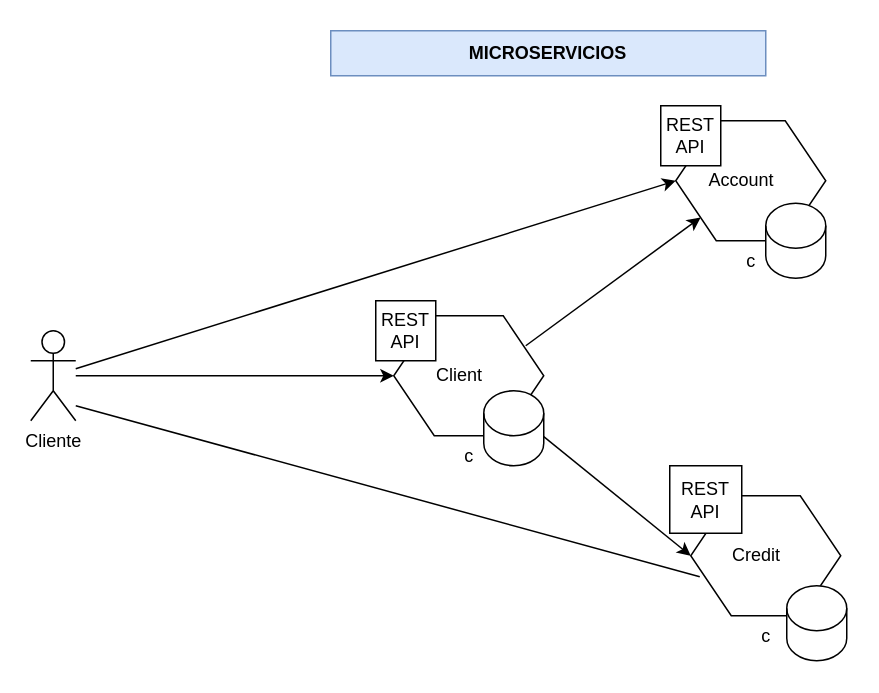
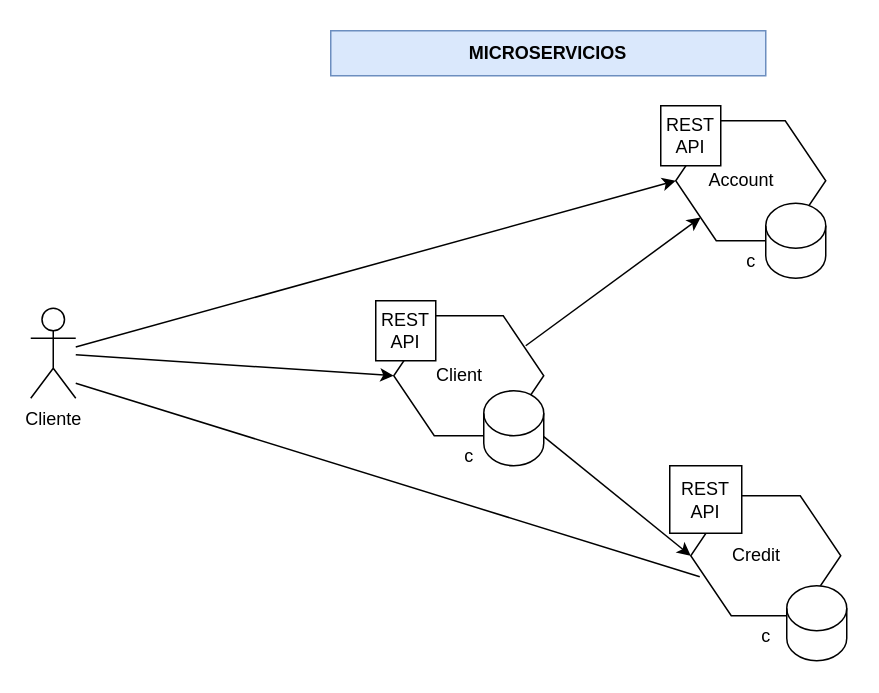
(53, 376) -> (53, 353)
